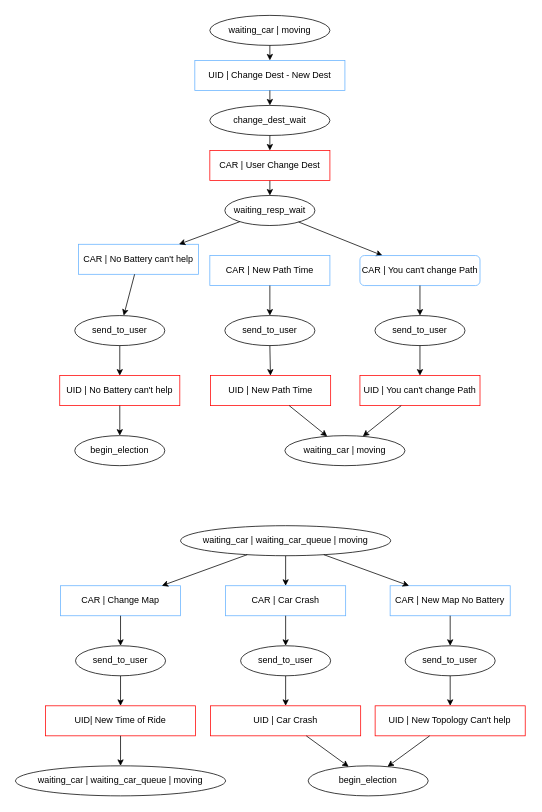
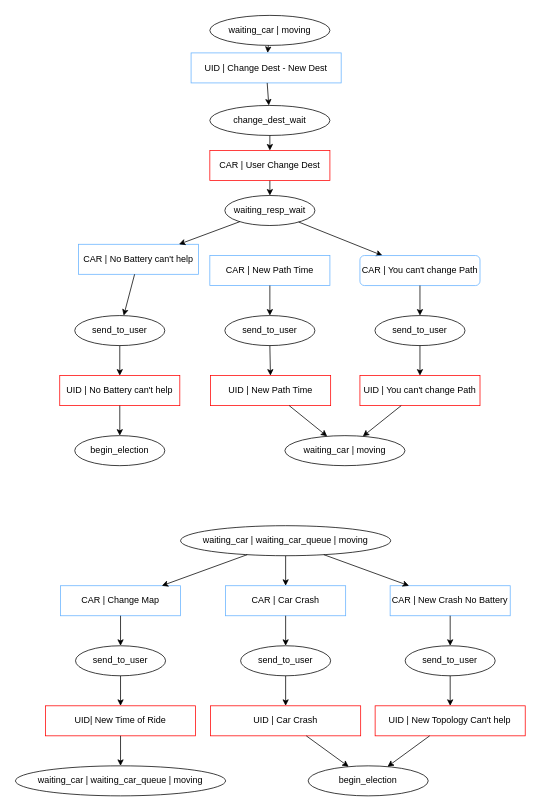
(270, 75) -> (266, 68)
(450, 600) -> (450, 600)
